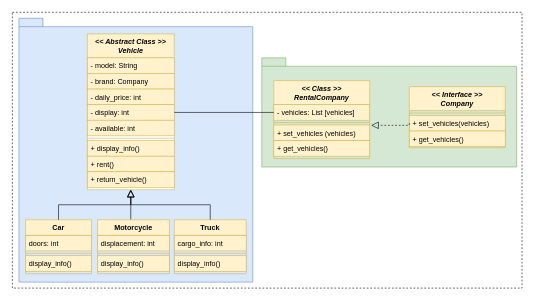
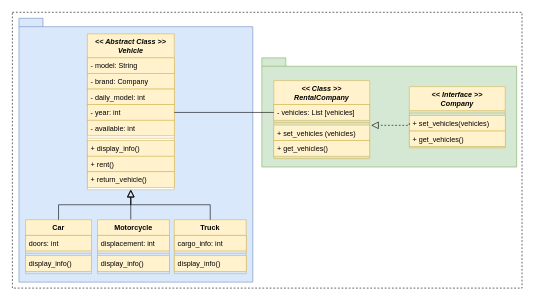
(120, 97) -> (120, 97)
(113, 113) -> (109, 113)
